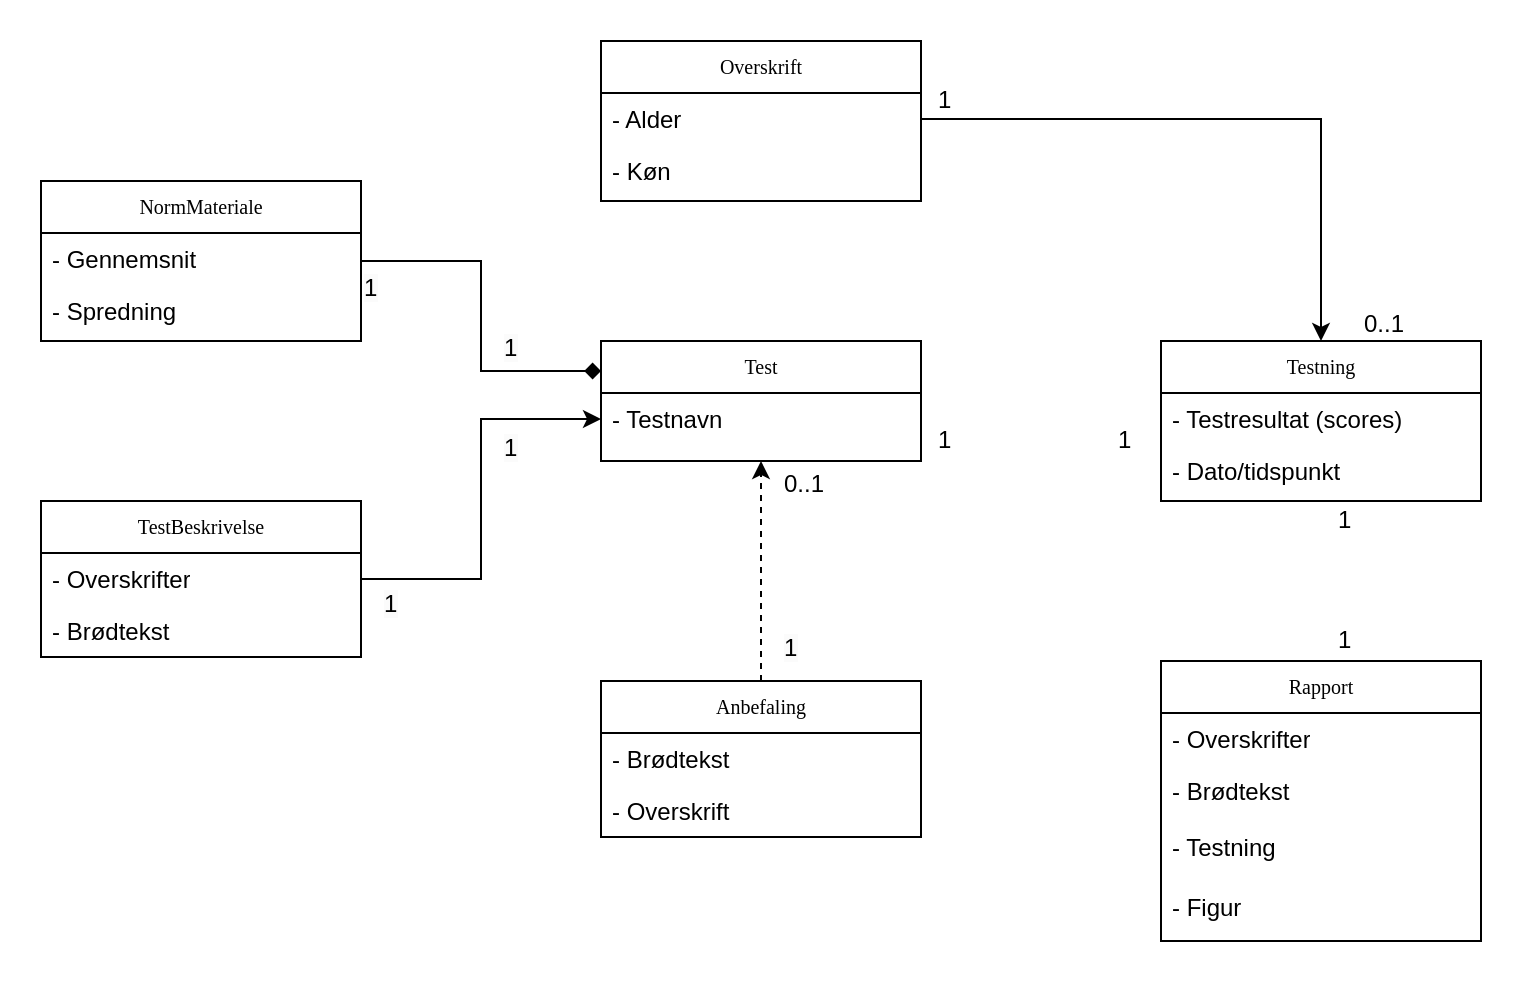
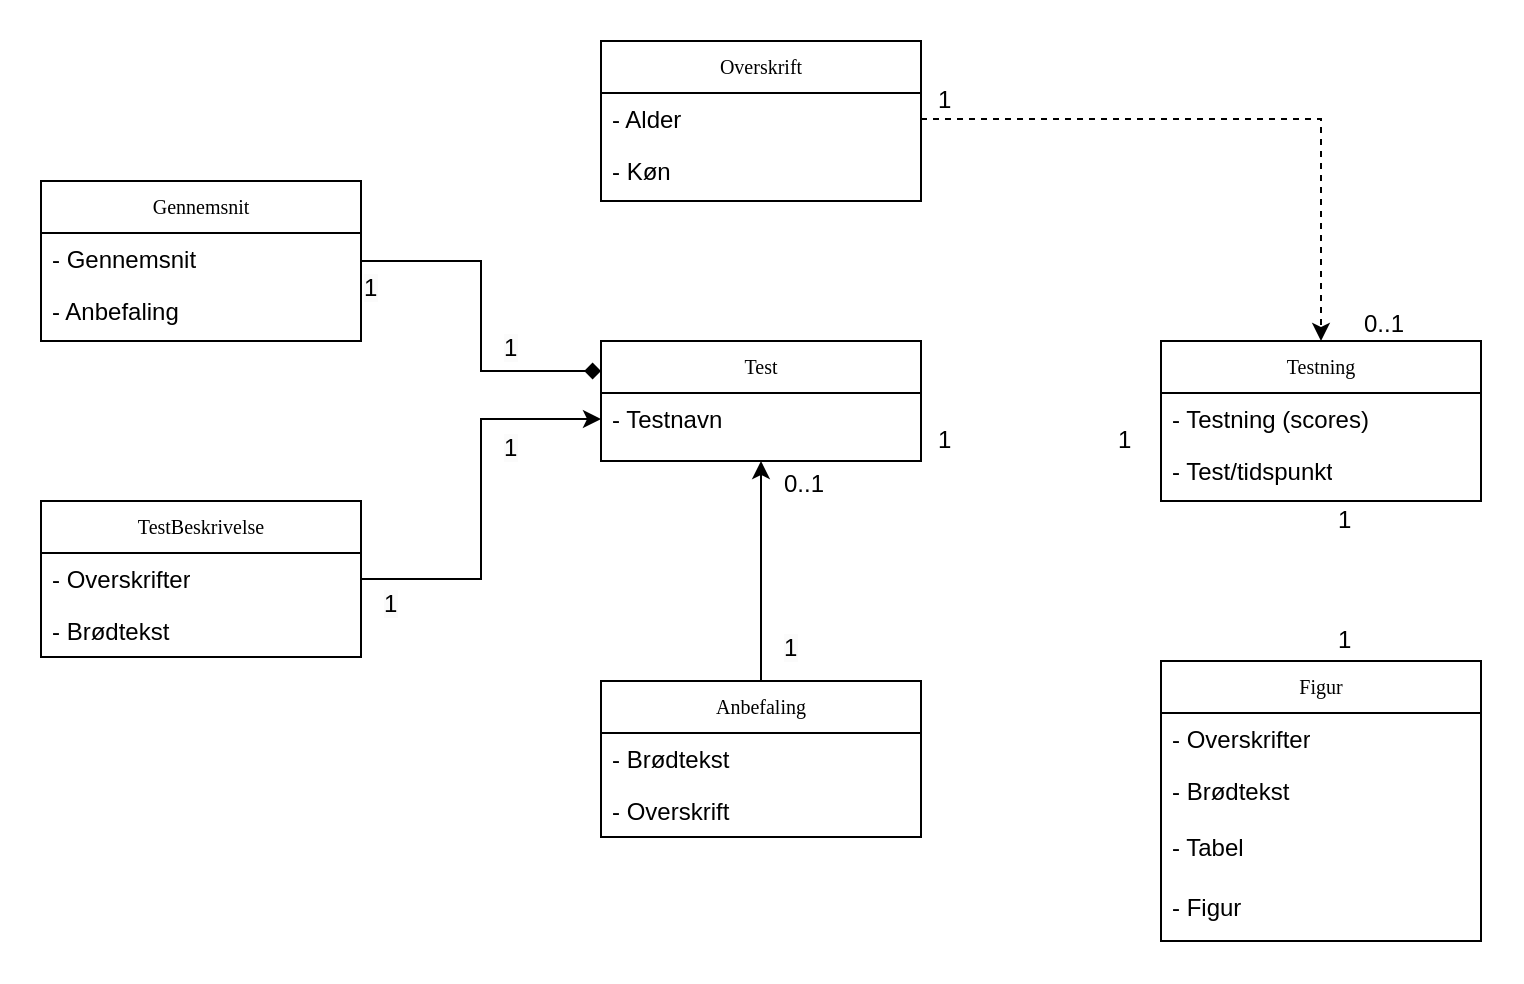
(1227, 119) -> (1227, 119)
(202, 207) -> (202, 207)
(121, 313) -> (124, 313)
(1318, 421) -> (1291, 421)
(1274, 473) -> (1274, 473)
(761, 576) -> (761, 576)
(1322, 687) -> (1322, 687)
(1234, 849) -> (1214, 849)
